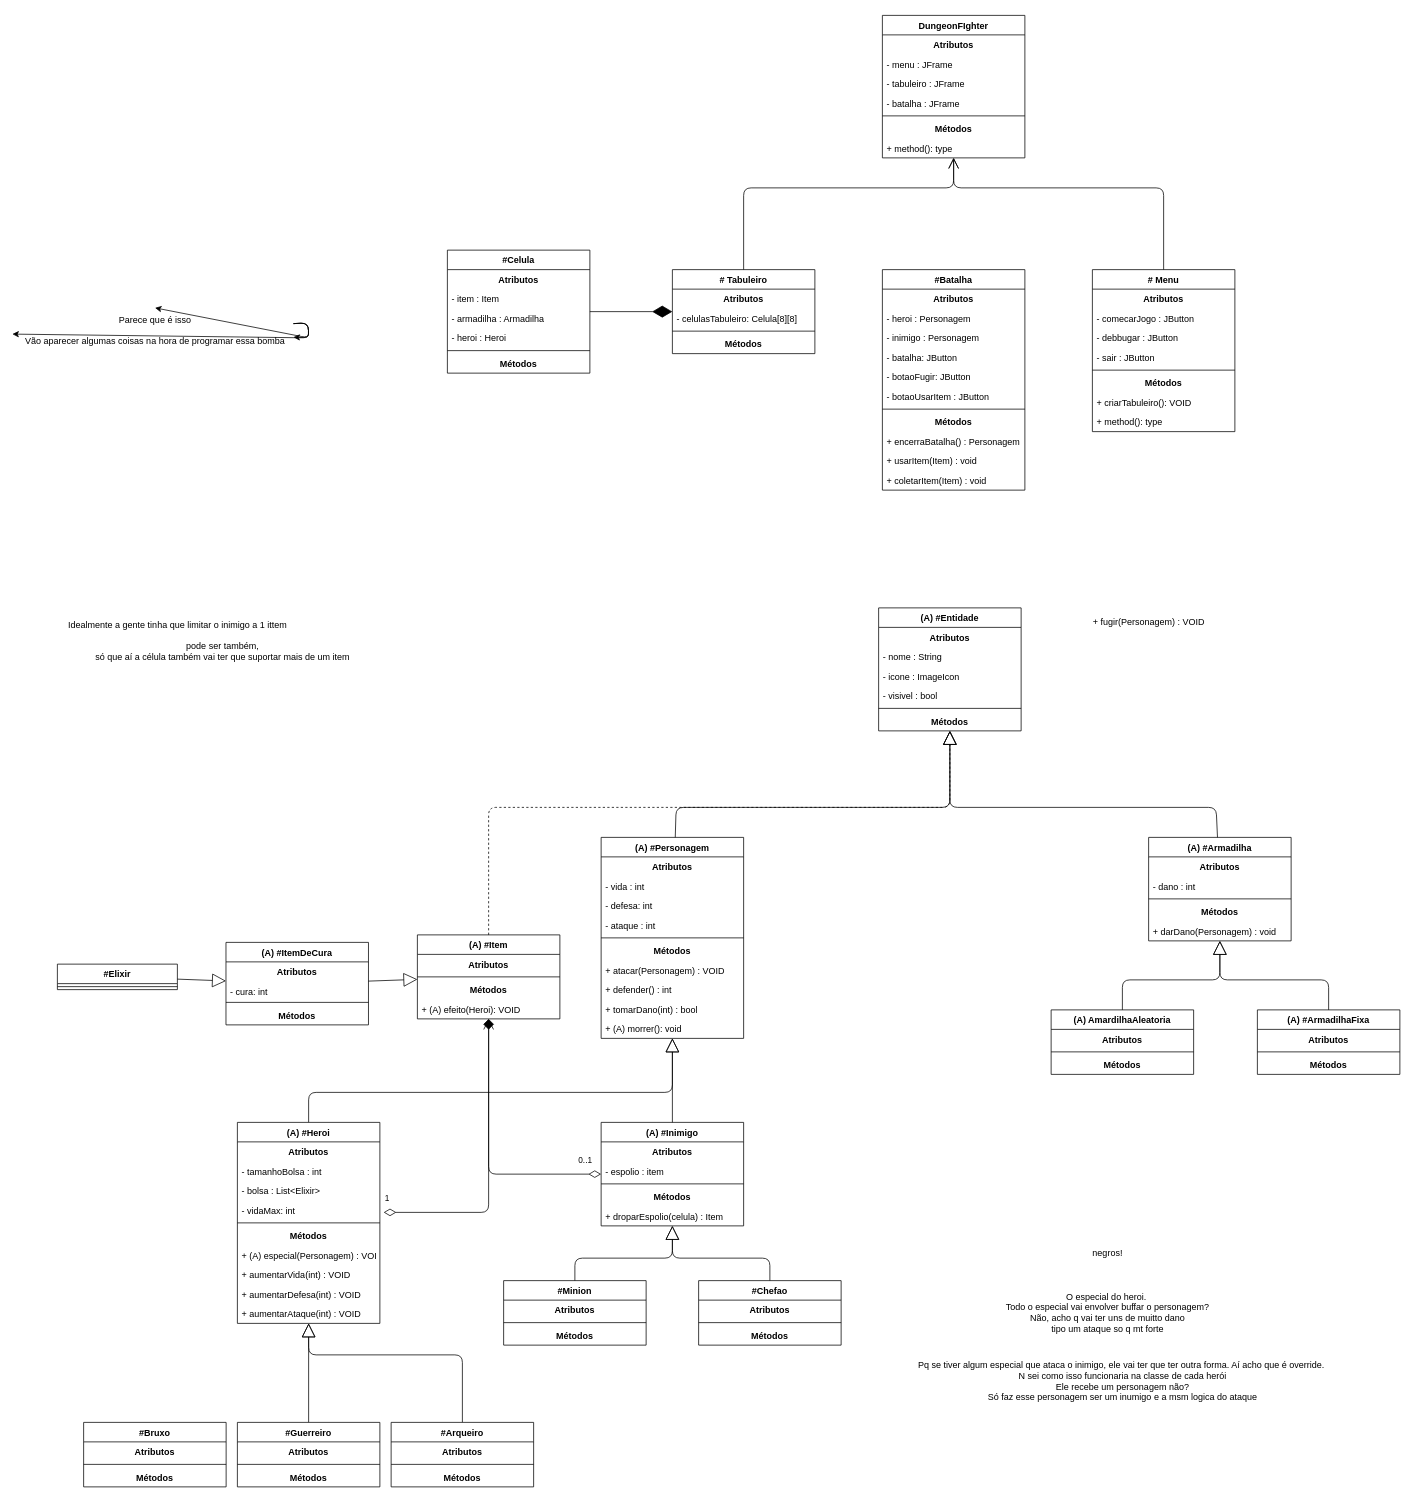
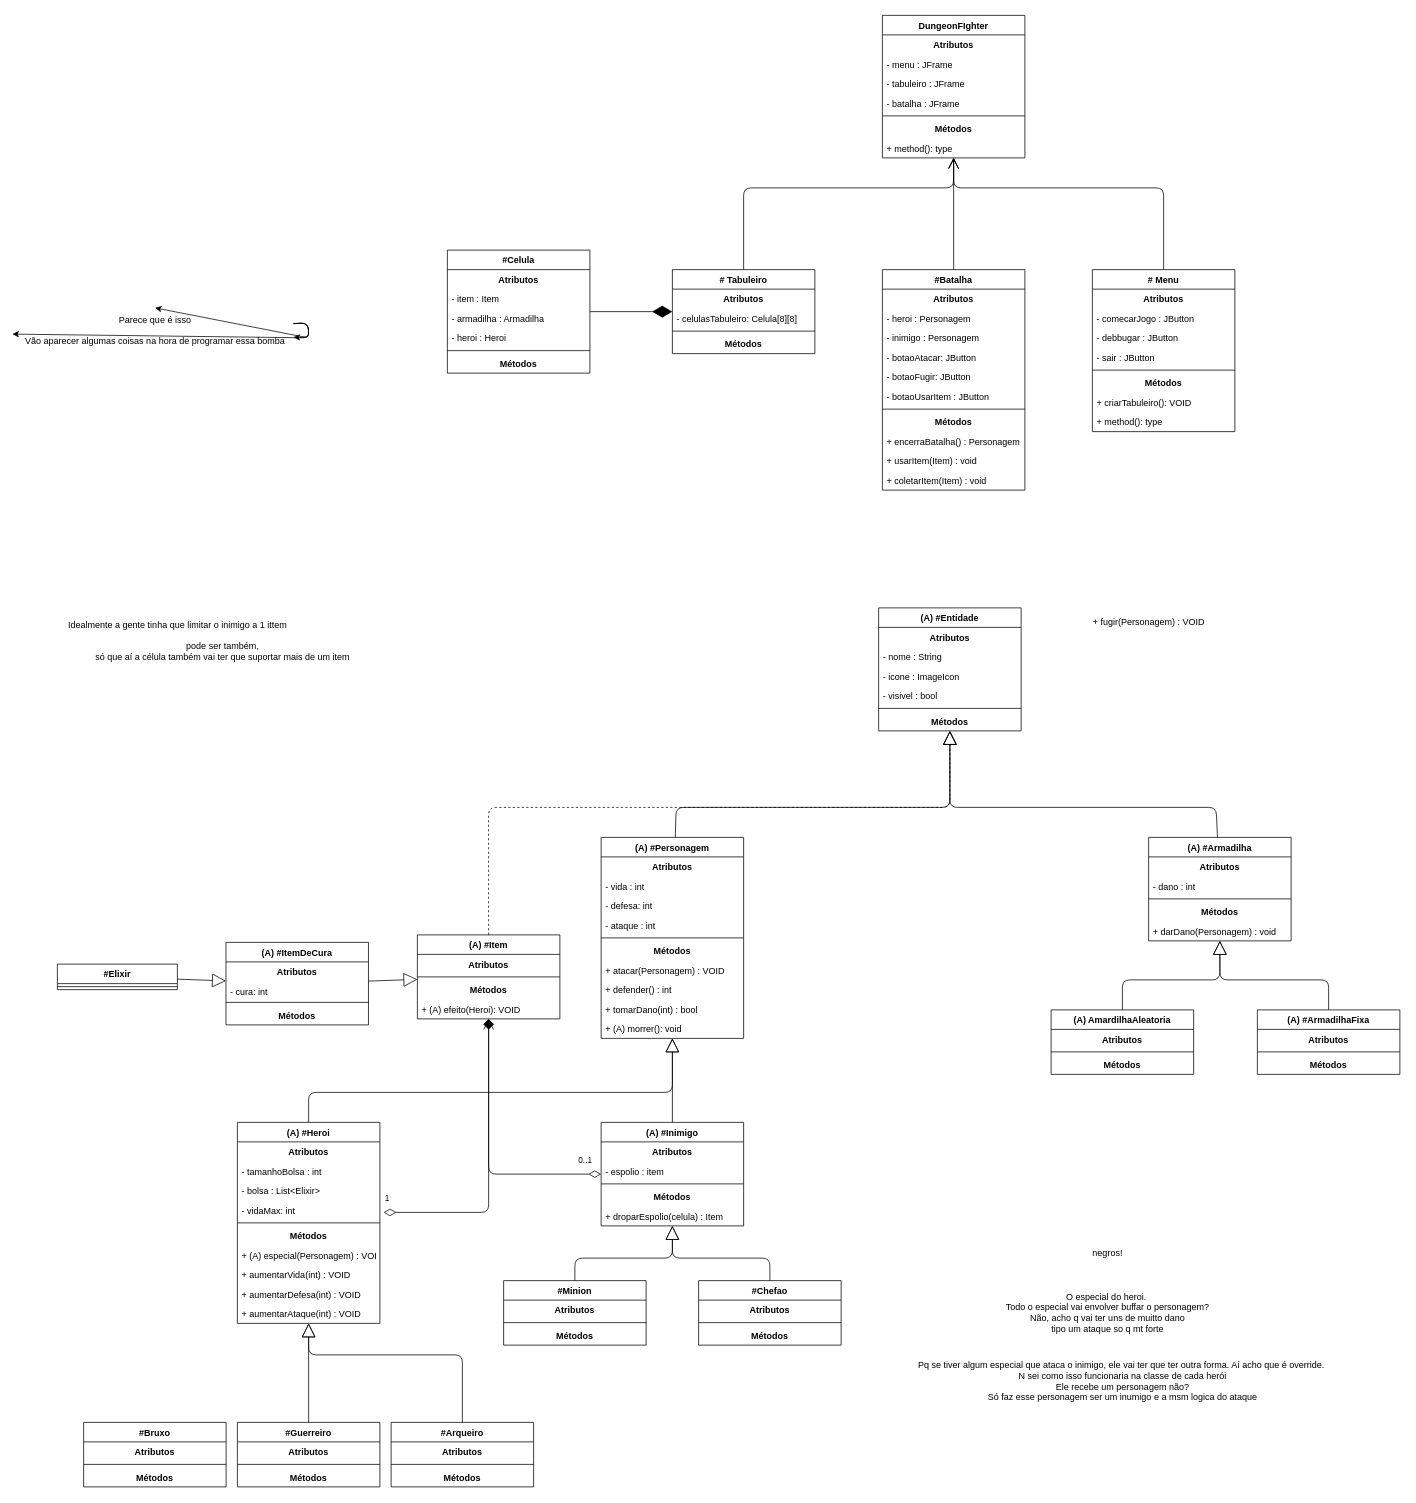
none -> (954, 229)
(927, 358) -> (938, 358)
